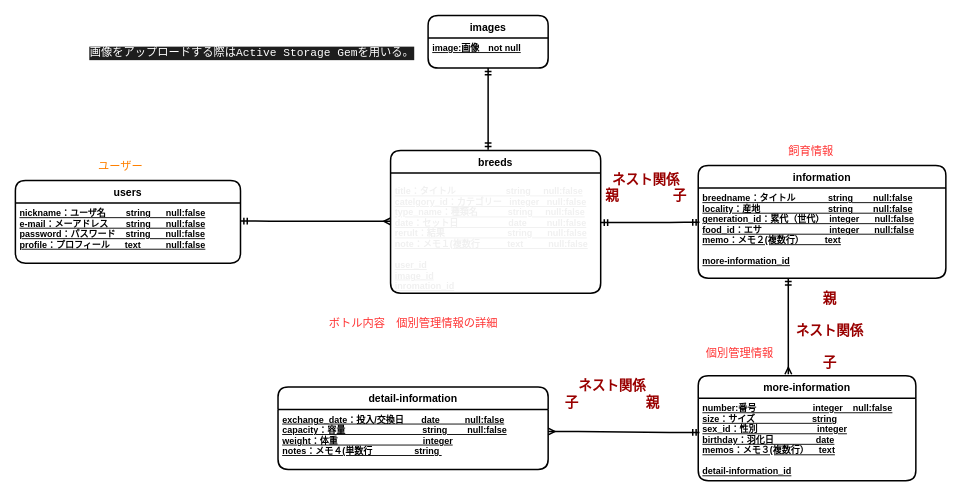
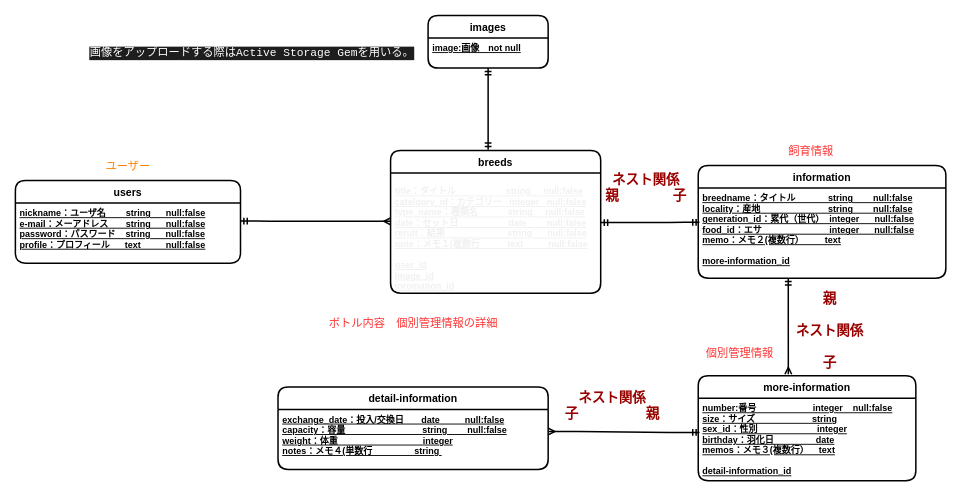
(120, 165) -> (128, 165)
(612, 394) -> (612, 405)
